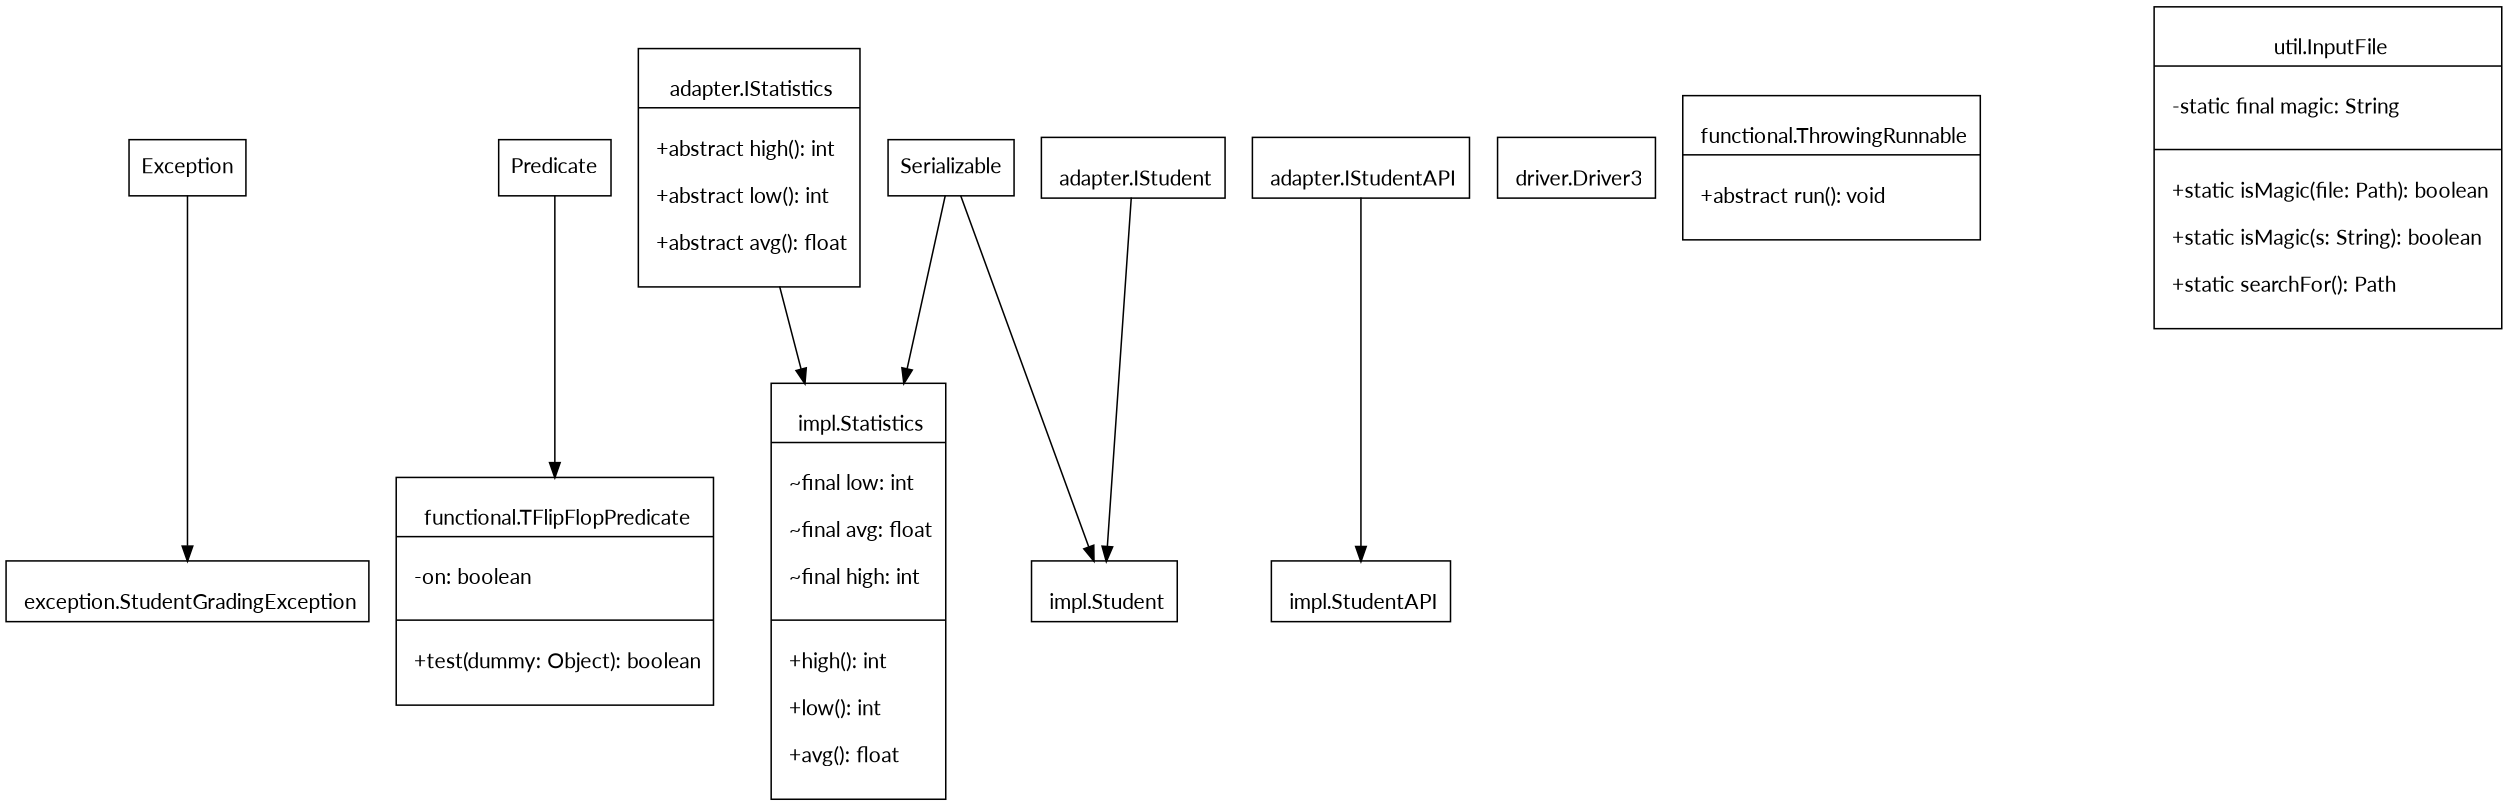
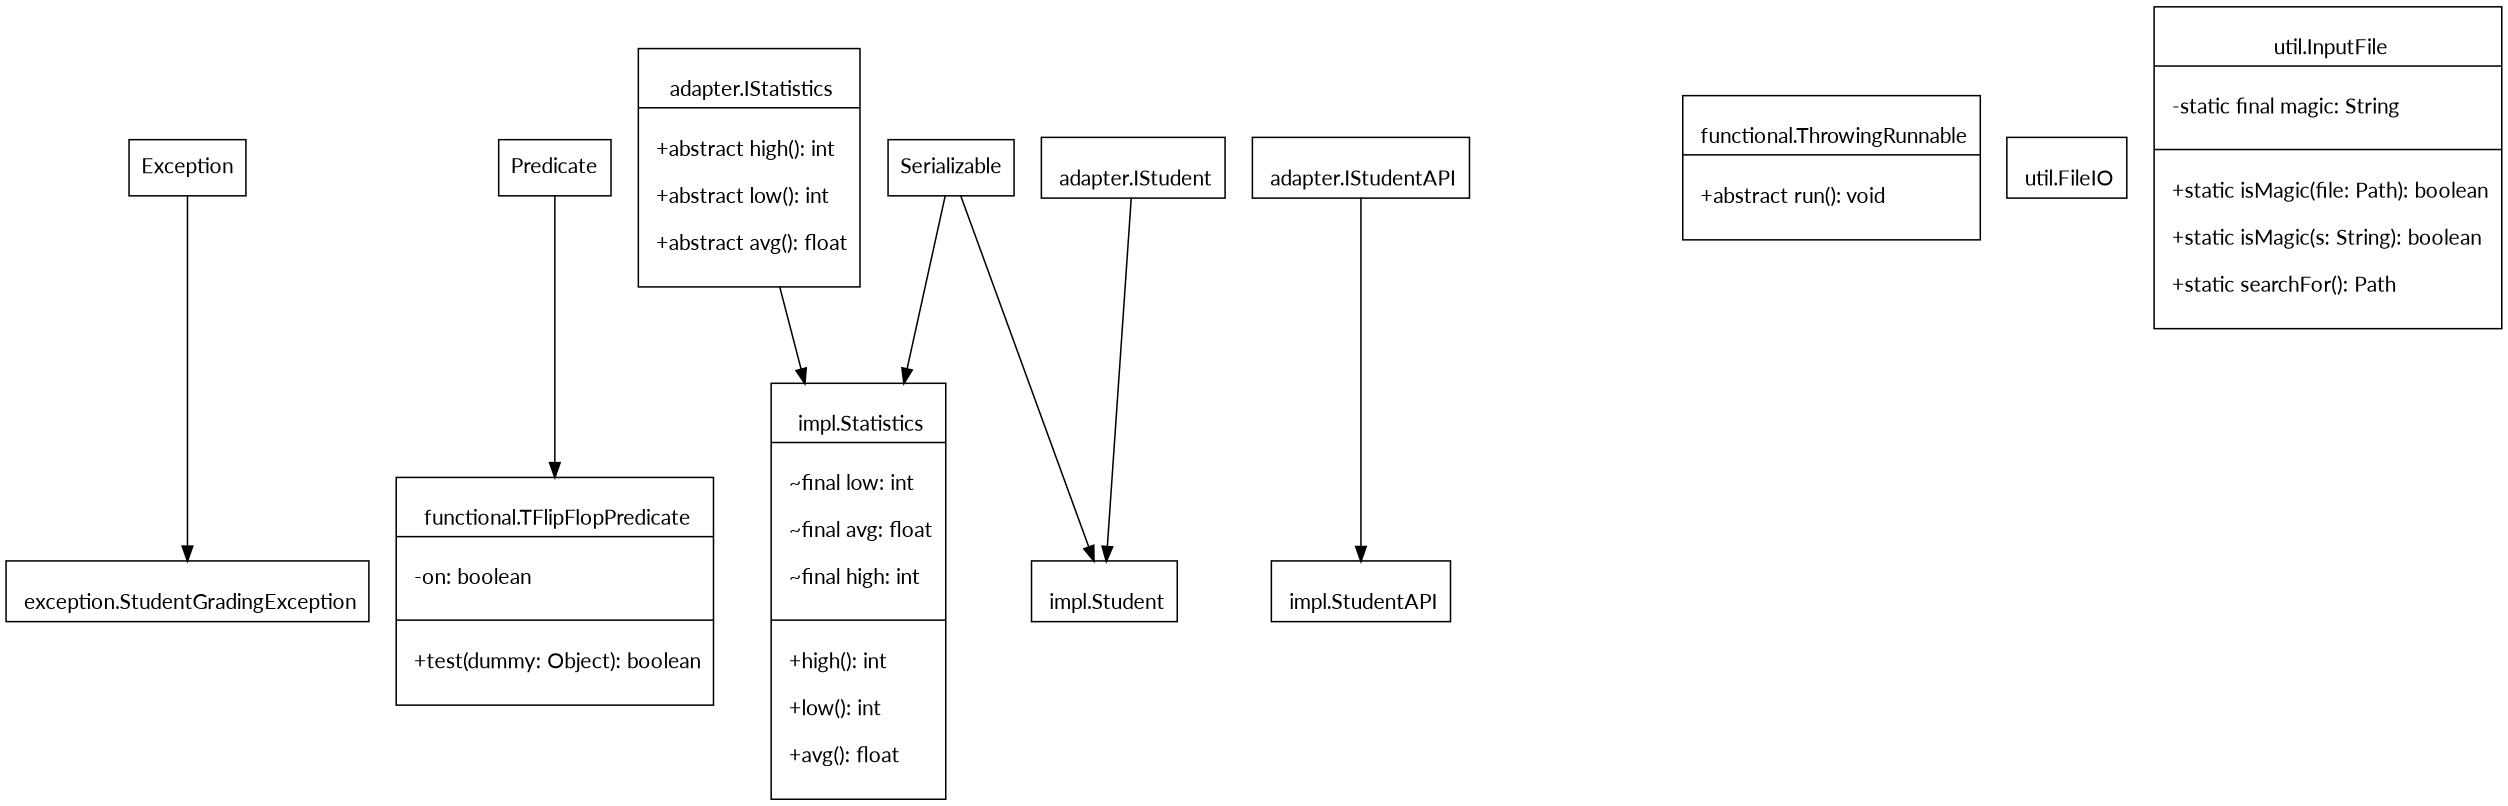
(1577, 168) -> none
none -> (2067, 168)
